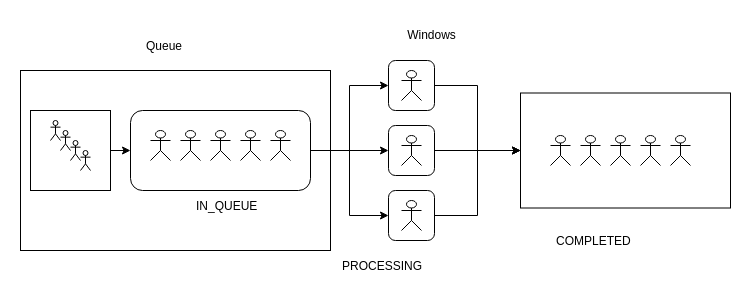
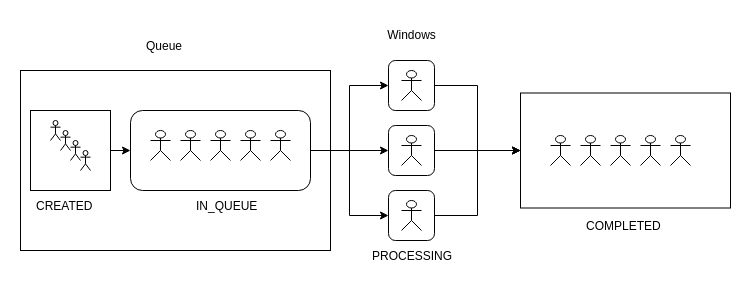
(432, 36) -> (412, 36)
none -> (71, 206)
(596, 241) -> (626, 226)
(382, 266) -> (412, 256)
